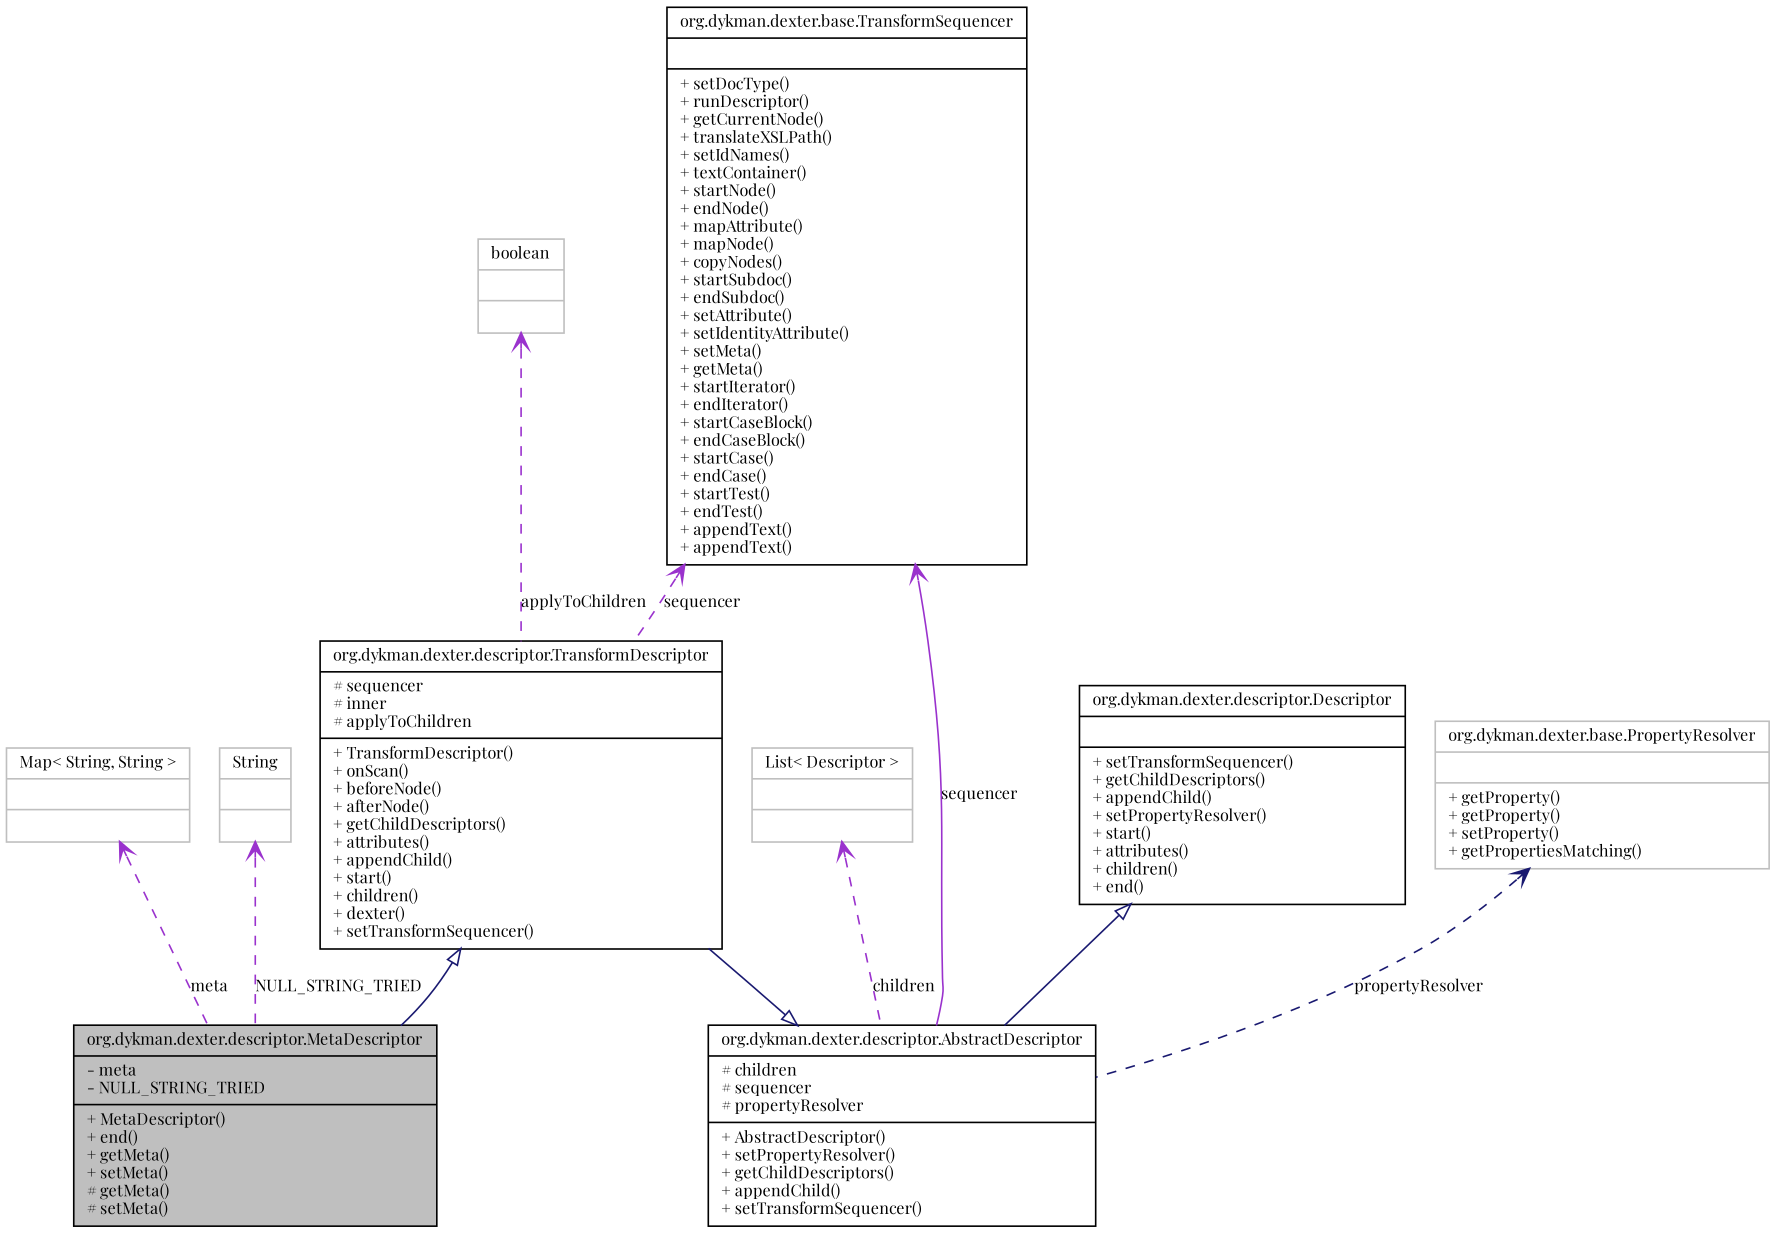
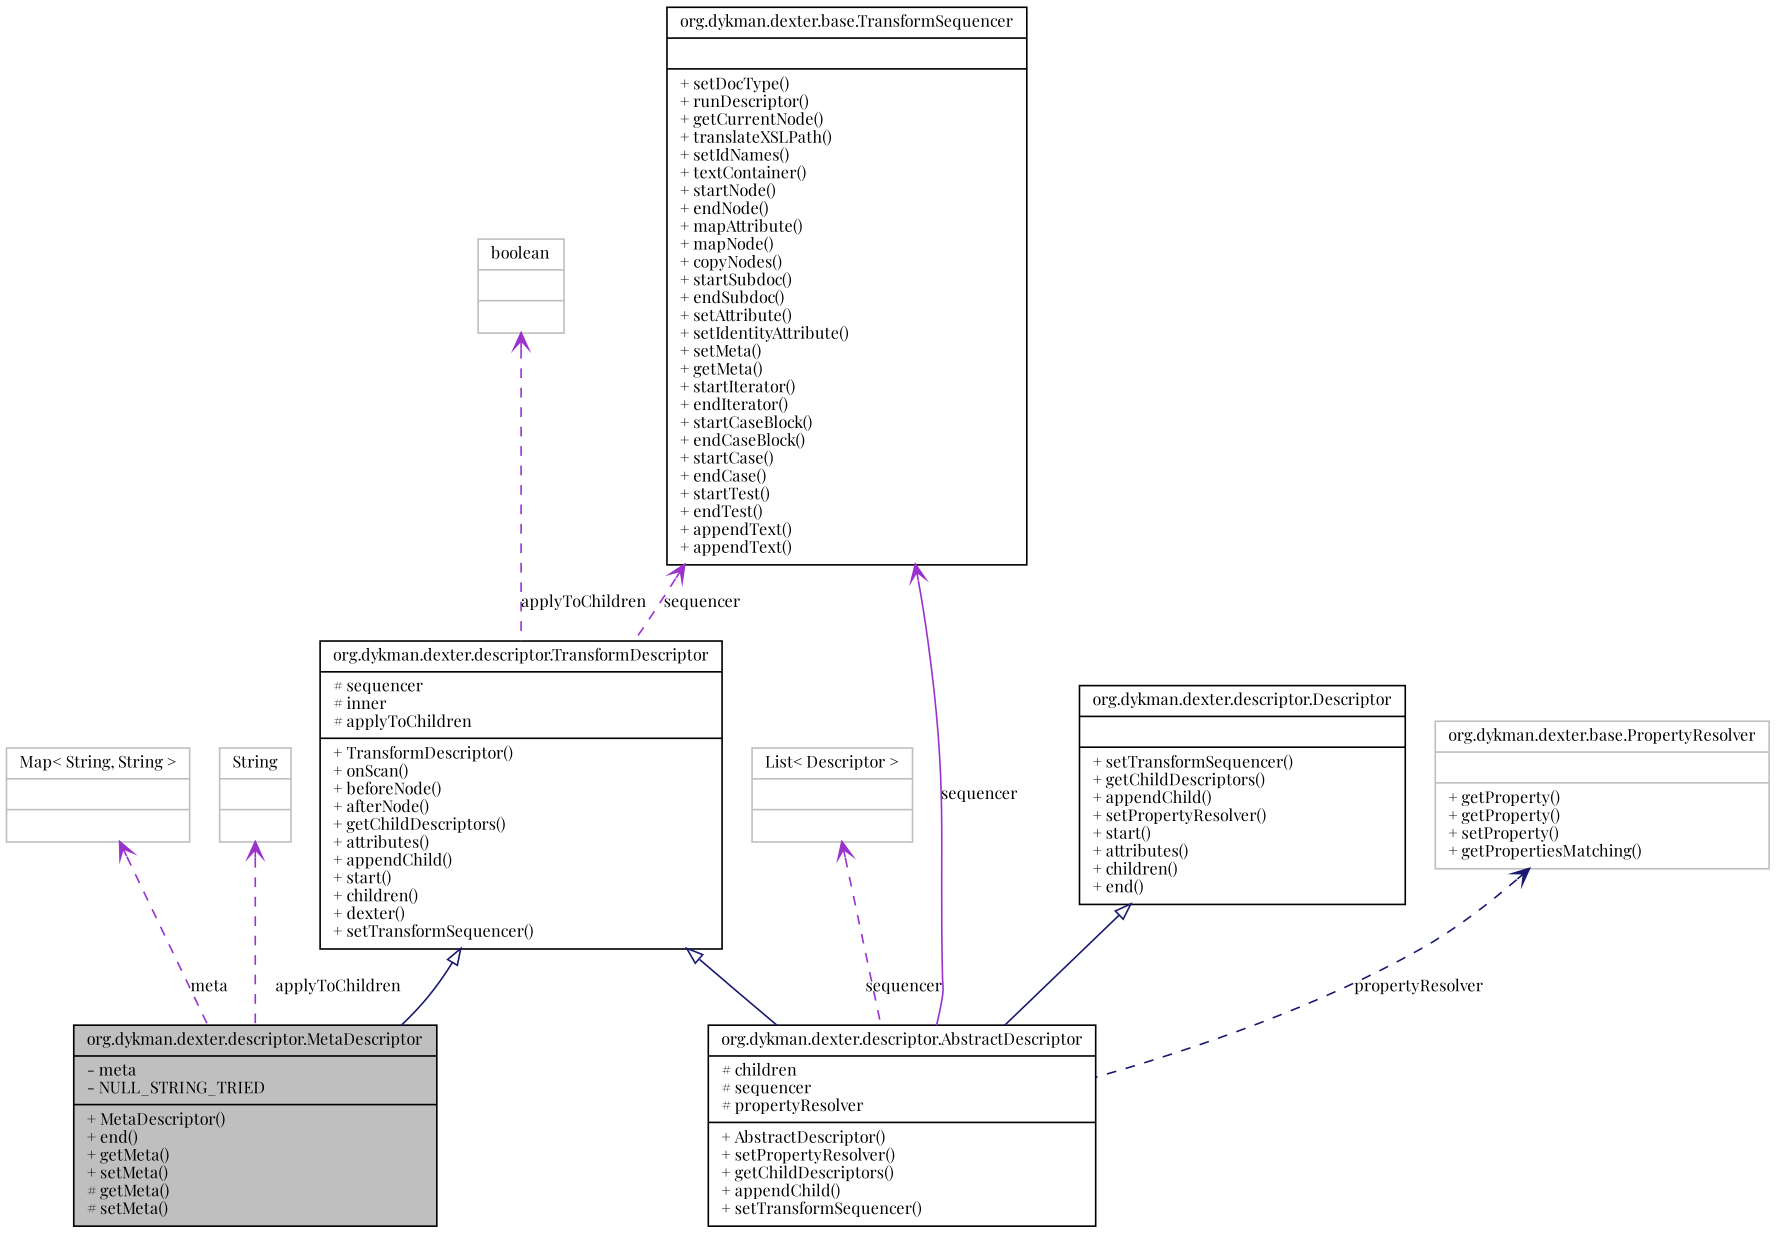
(747, 981) -> (738, 993)
(339, 987) -> (339, 987)
(904, 987) -> (904, 987)
